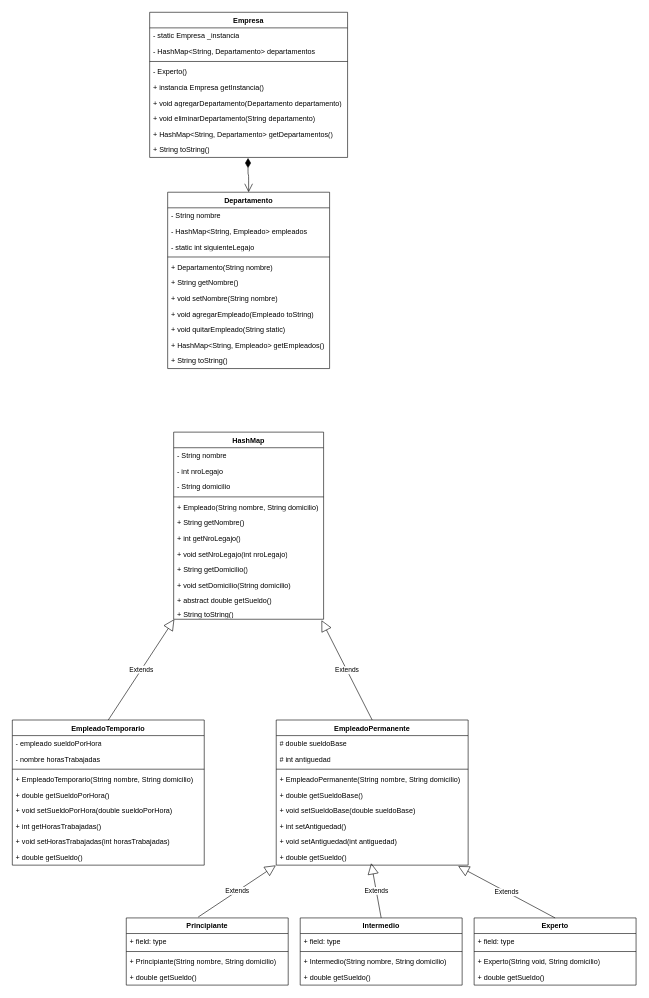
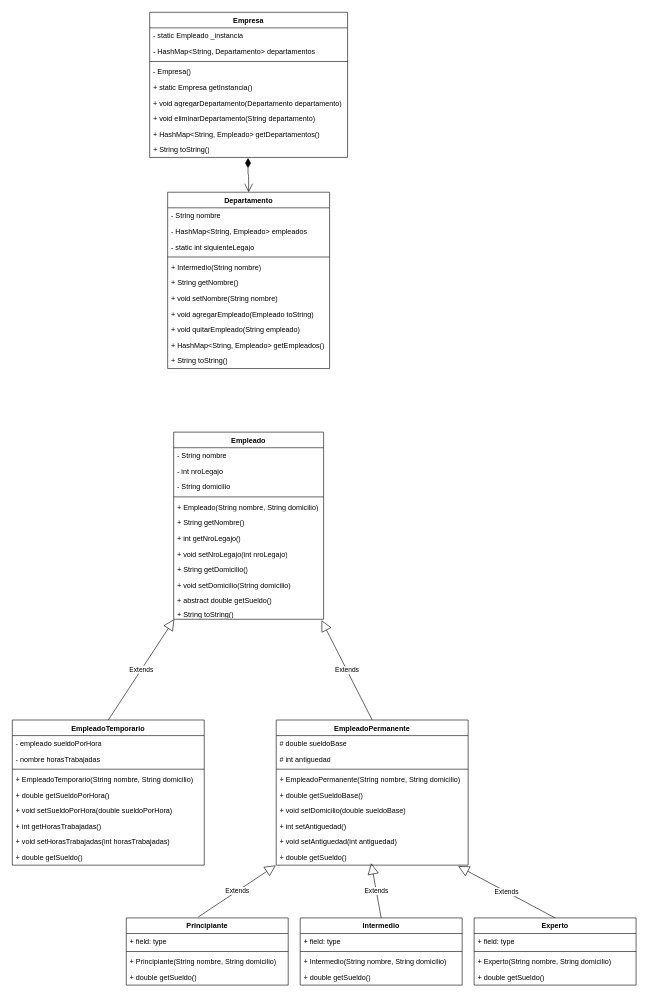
(202, 36) -> (203, 36)
(175, 72) -> (175, 72)
(216, 88) -> (211, 88)
(249, 139) -> (241, 135)
(227, 268) -> (222, 268)
(236, 330) -> (240, 330)
(249, 441) -> (249, 441)
(353, 812) -> (348, 812)
(547, 963) -> (552, 963)
